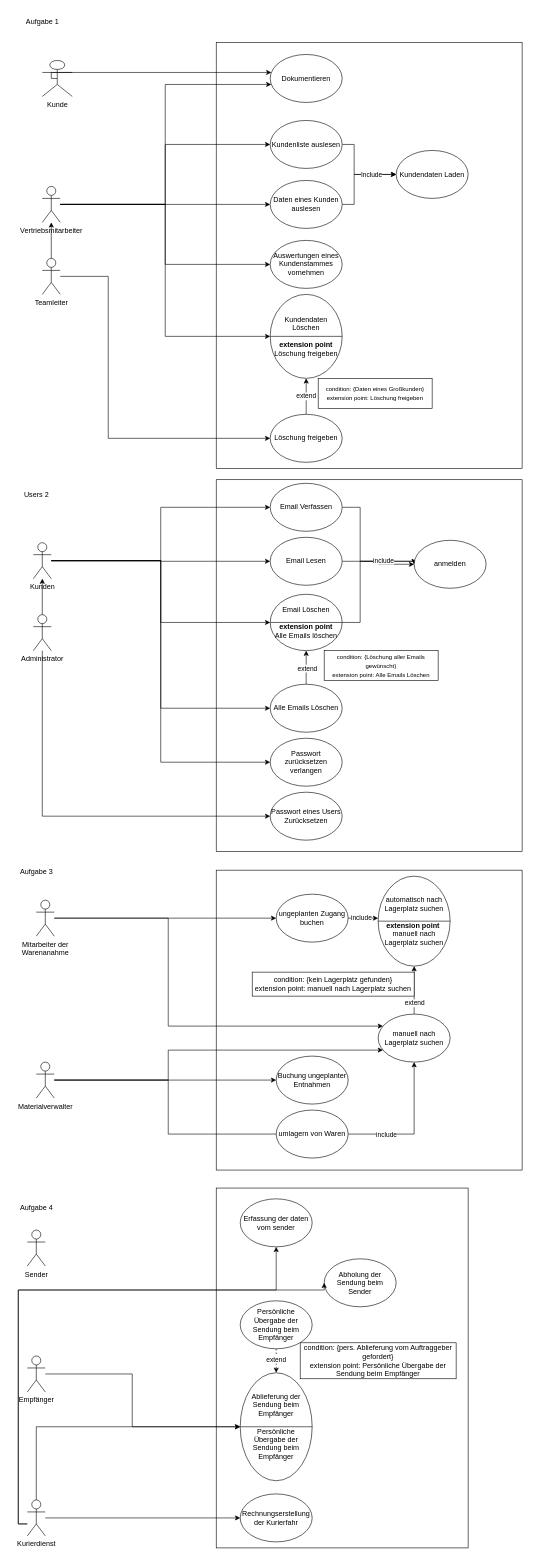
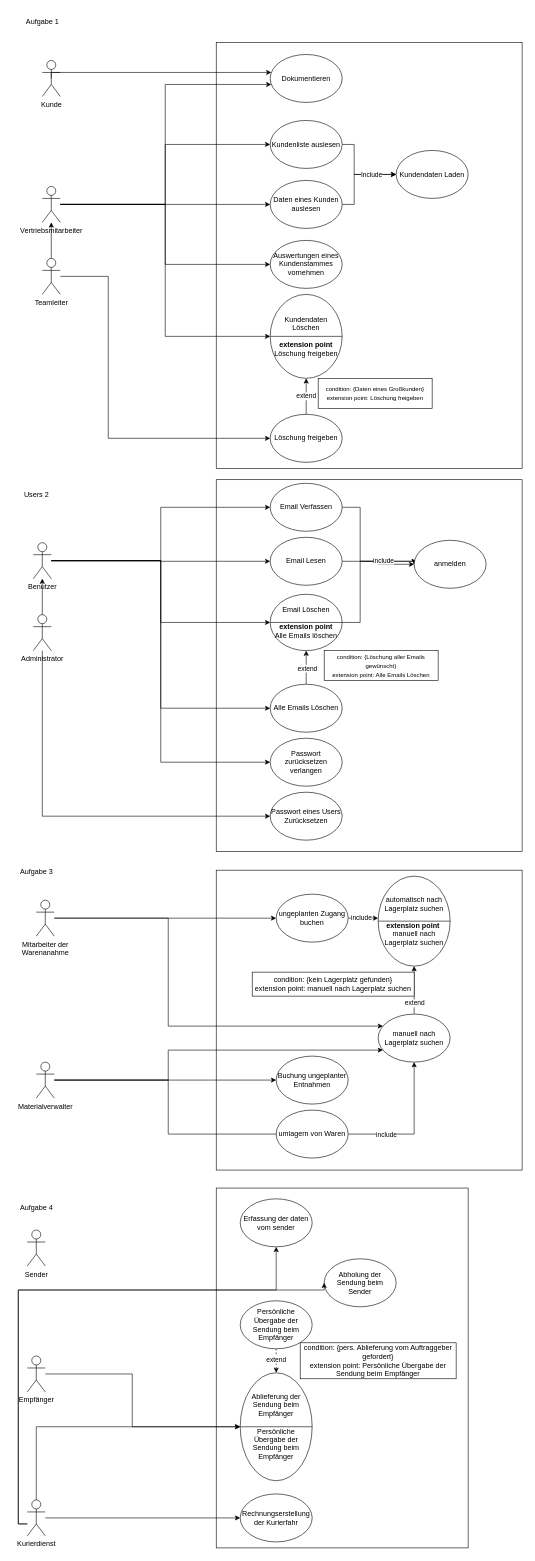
(57, 78) -> (51, 78)
(43, 587) -> (43, 587)
